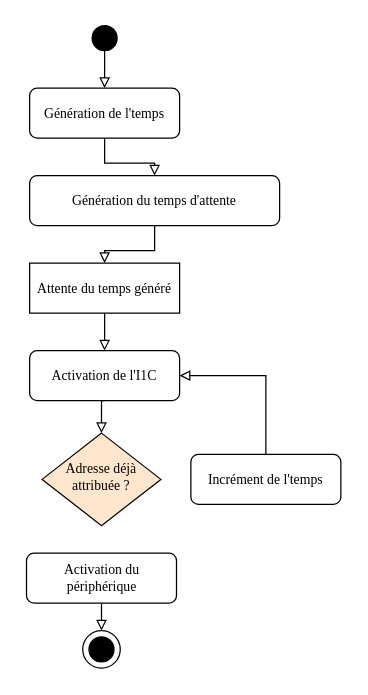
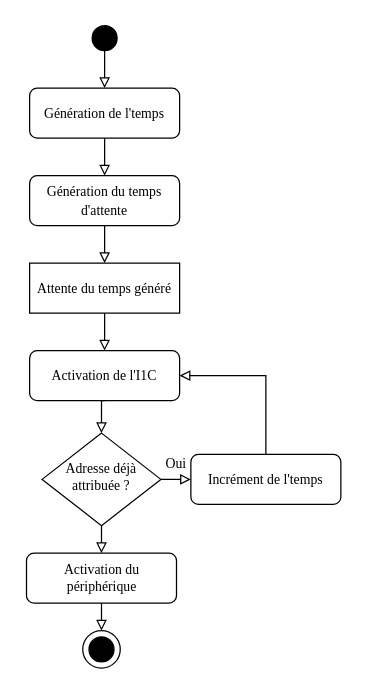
(154, 201) -> (104, 201)
(101, 479) -> (101, 479)
none -> (170, 479)
none -> (101, 534)
